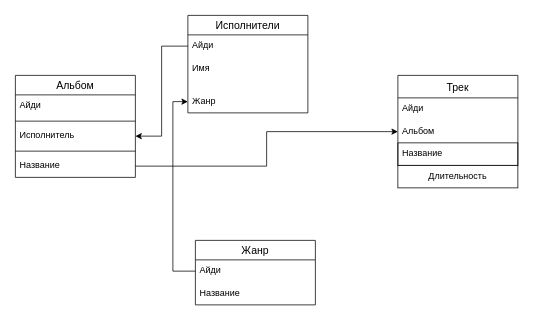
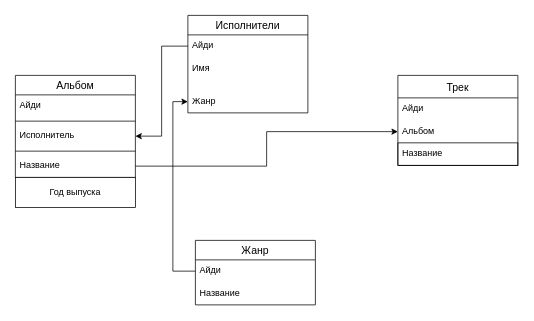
(458, 177) -> none
none -> (75, 192)
